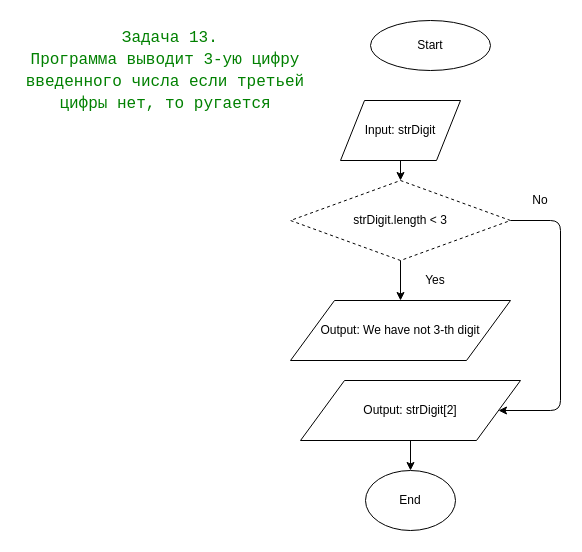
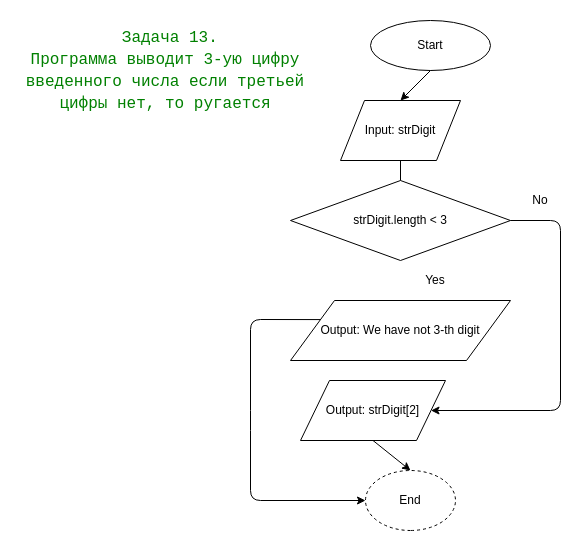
none -> (418, 83)
(401, 172) -> (401, 176)
(401, 221) -> (401, 221)
(401, 277) -> none
(411, 411) -> (373, 411)
none -> (251, 429)
(411, 501) -> (411, 501)
